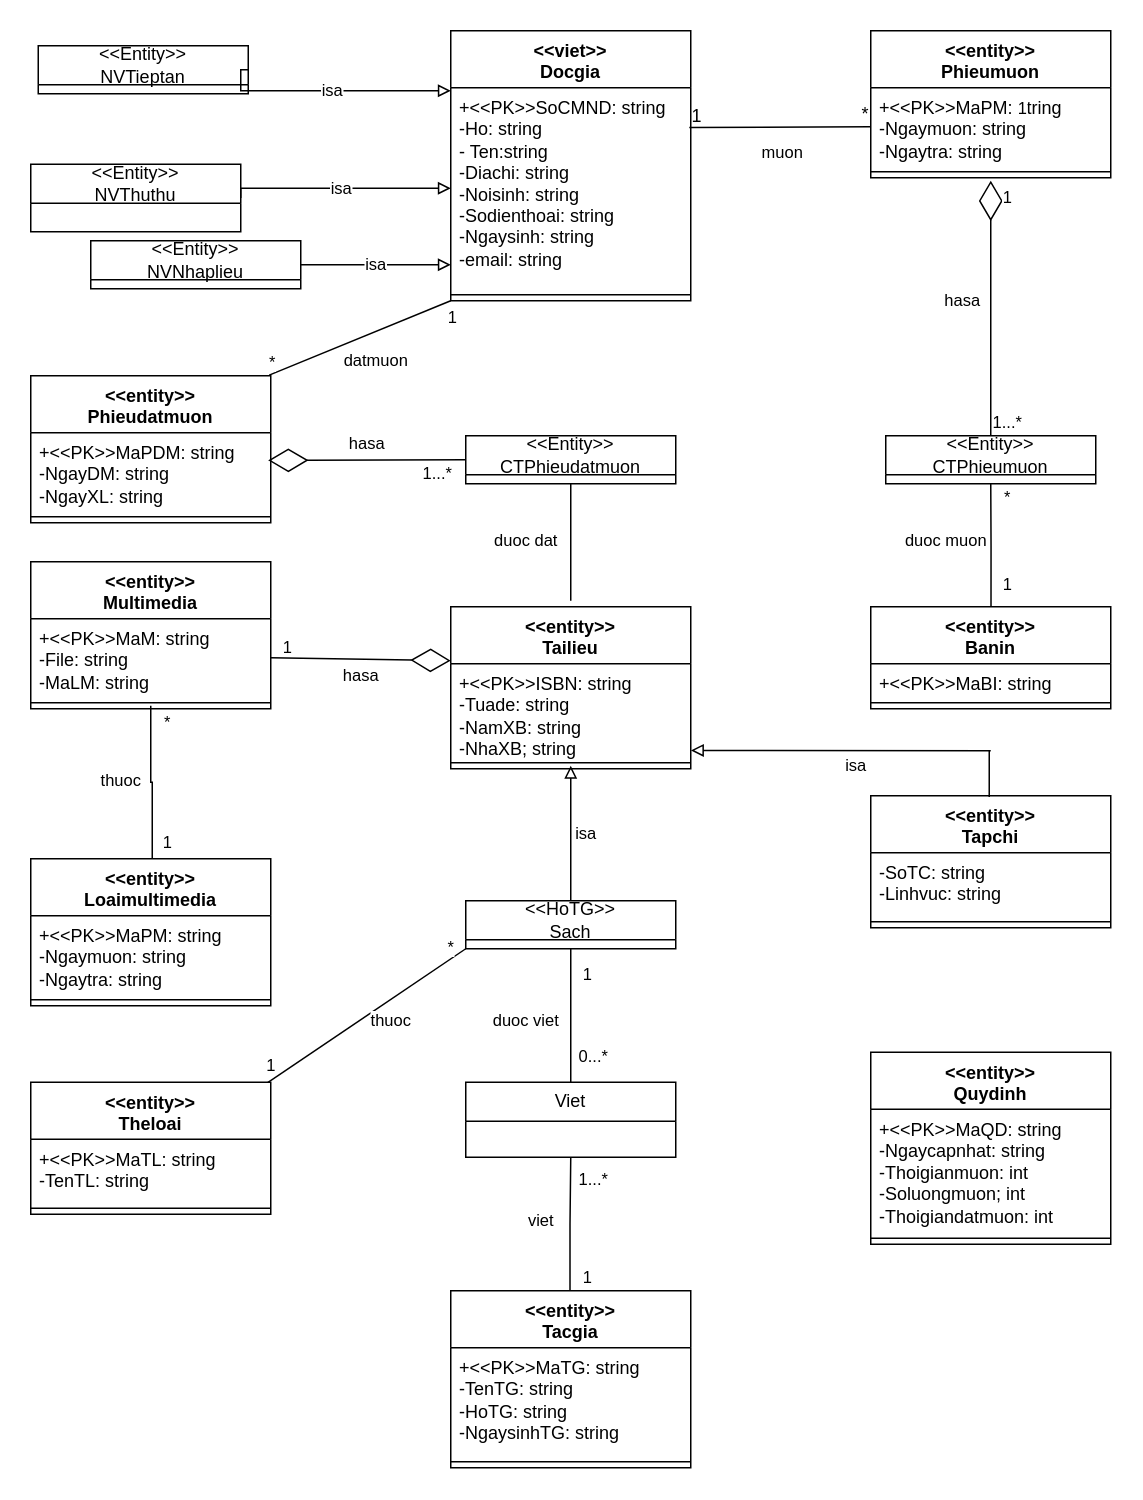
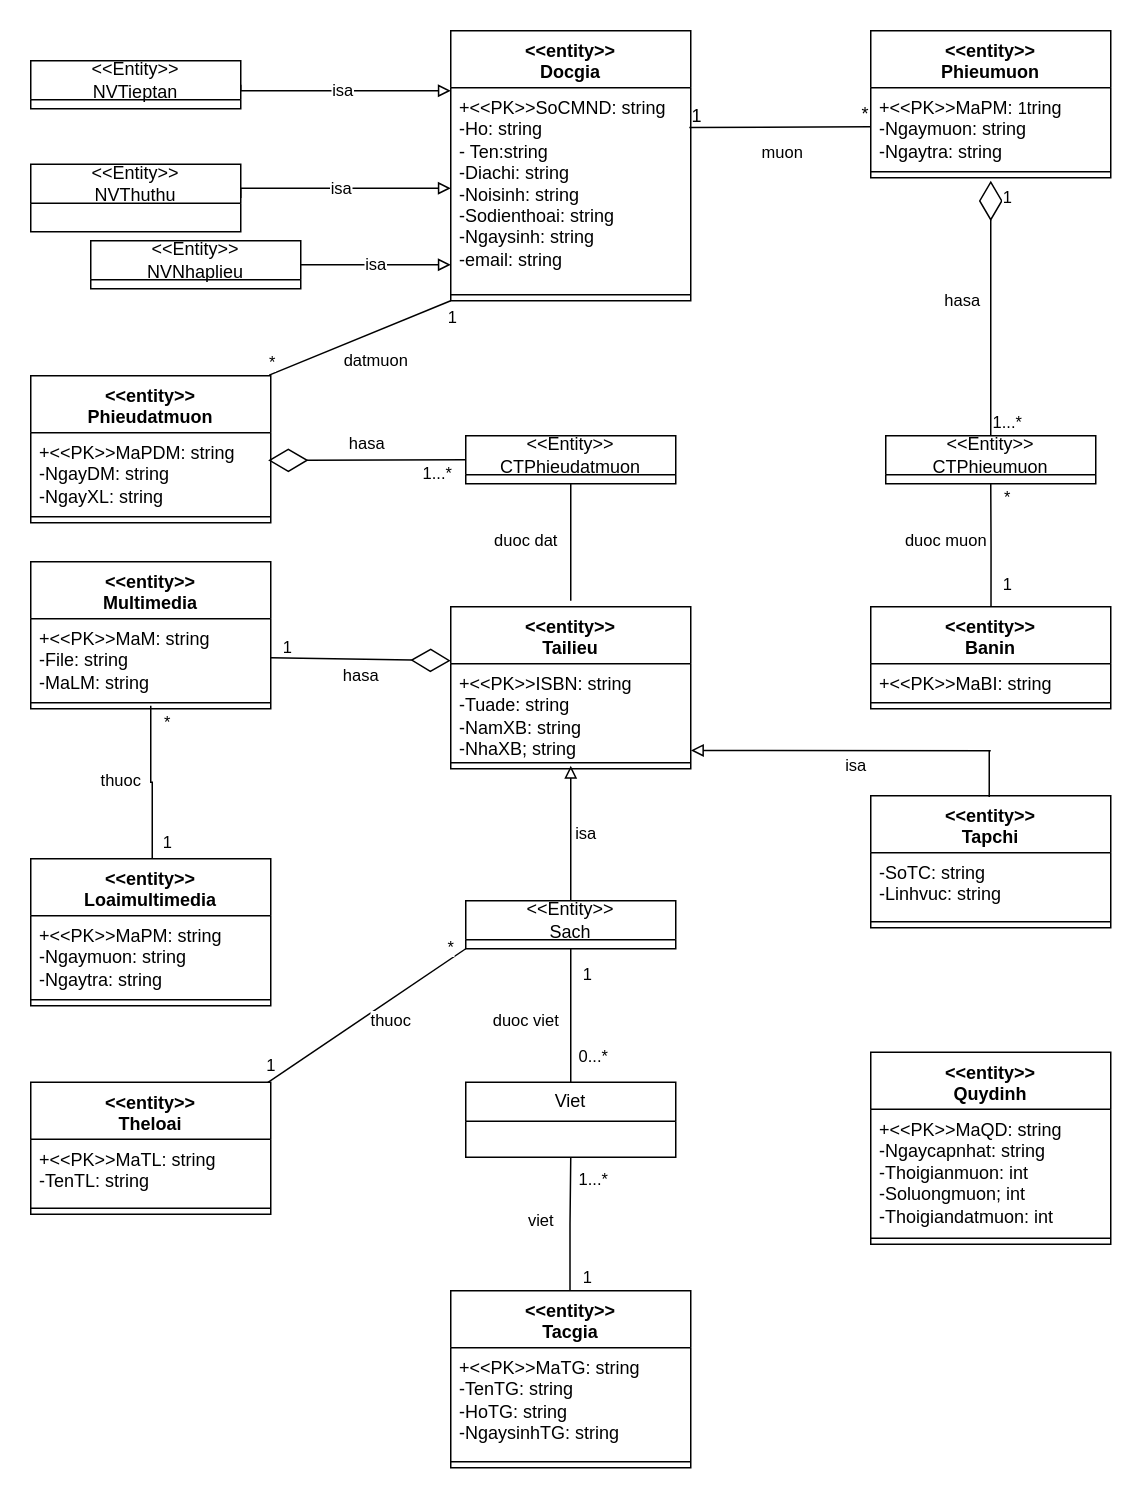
(571, 63) -> (571, 63)
(143, 70) -> (136, 85)
(571, 920) -> (571, 920)
